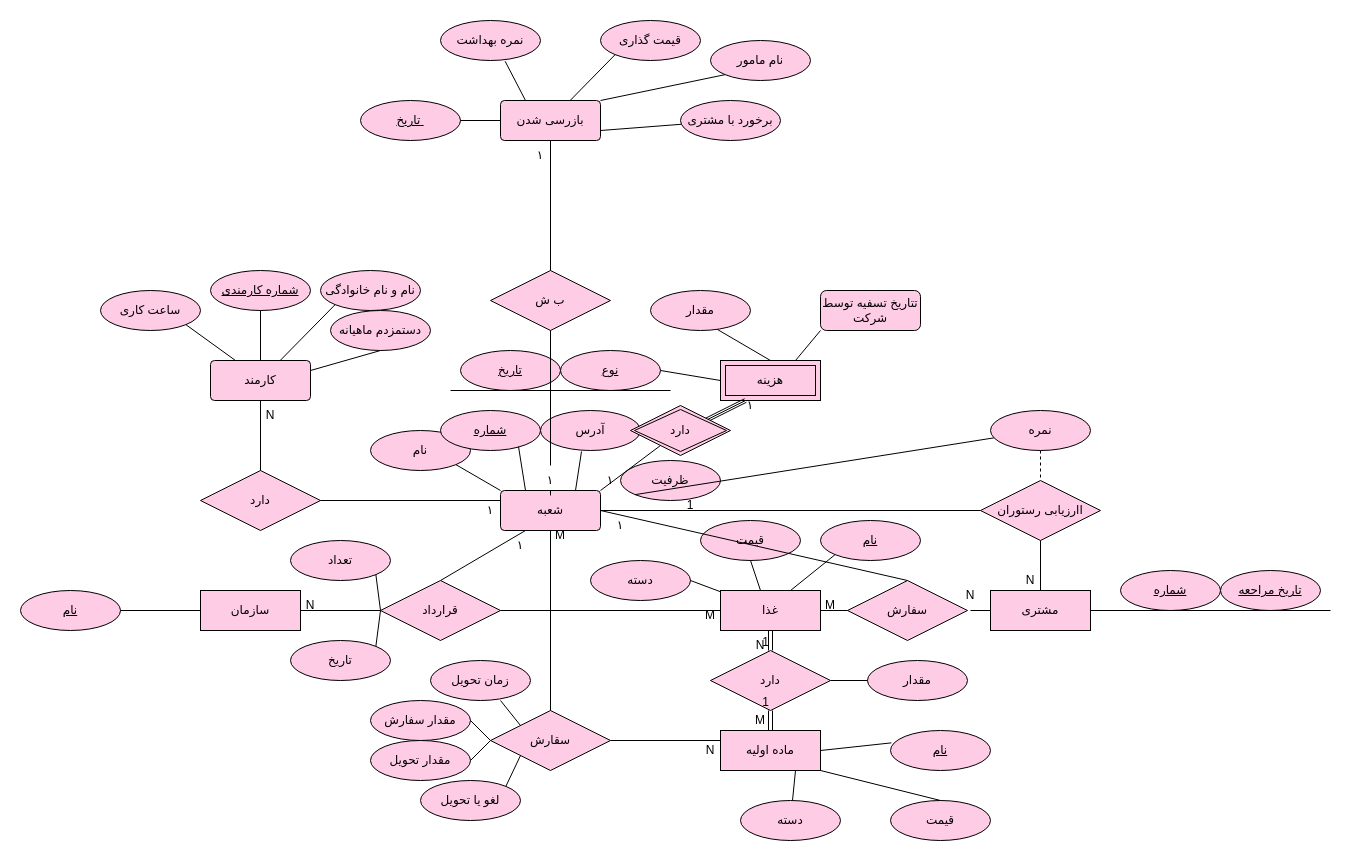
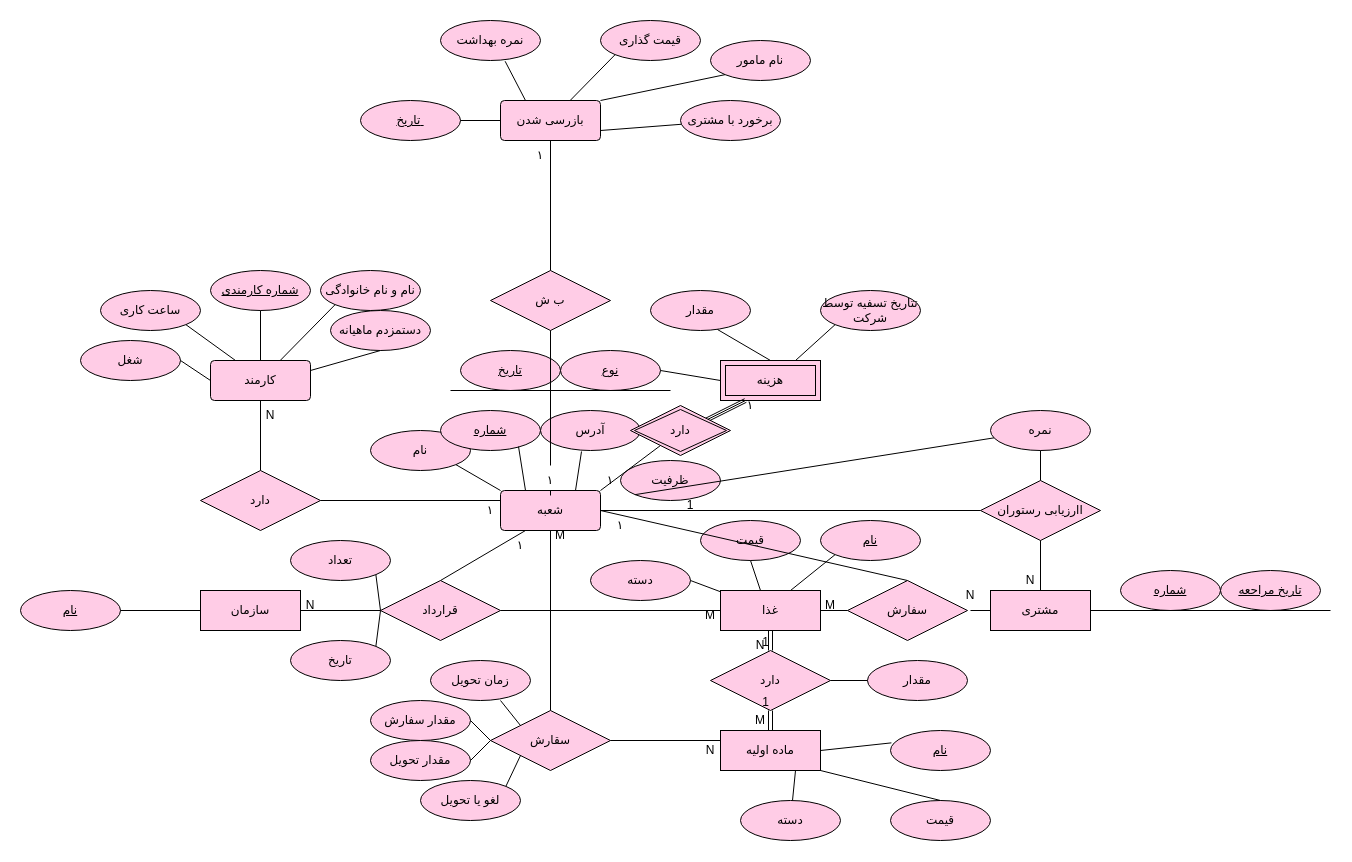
(871, 311) -> (871, 311)
none -> (131, 361)
none -> (196, 371)
(1041, 466) -> (1041, 466)
